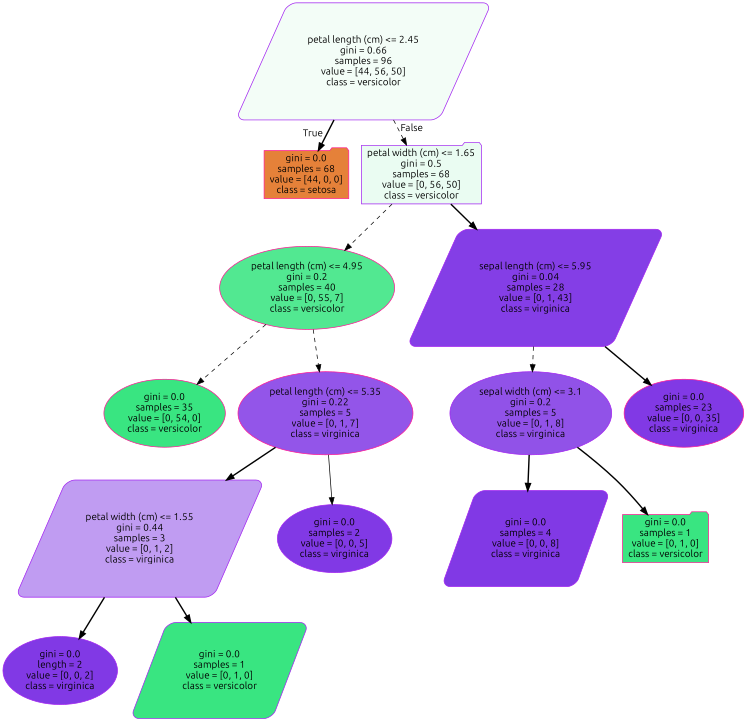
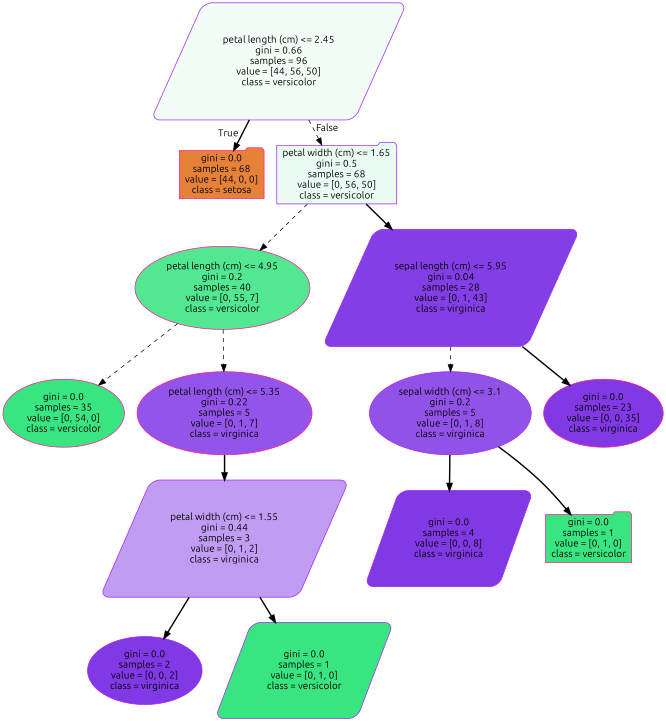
(335, 539) -> none
(60, 671) -> (145, 671)
